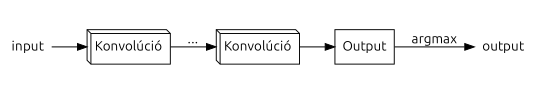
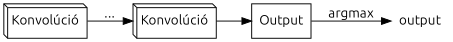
(28, 47) -> none
